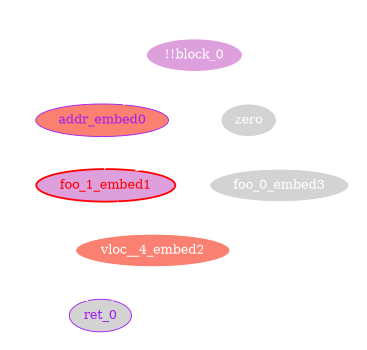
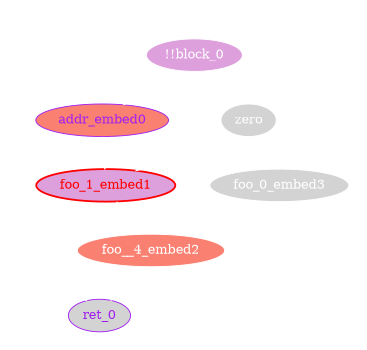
(153, 250) -> (151, 250)
